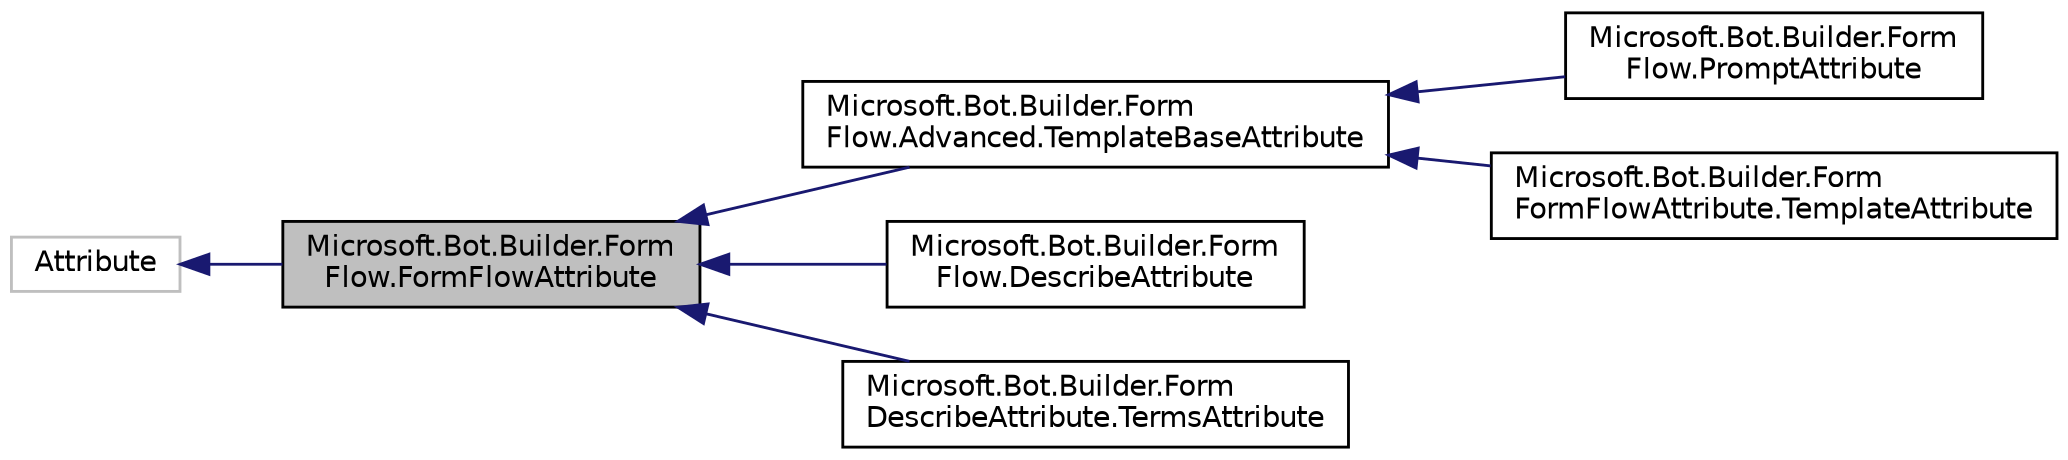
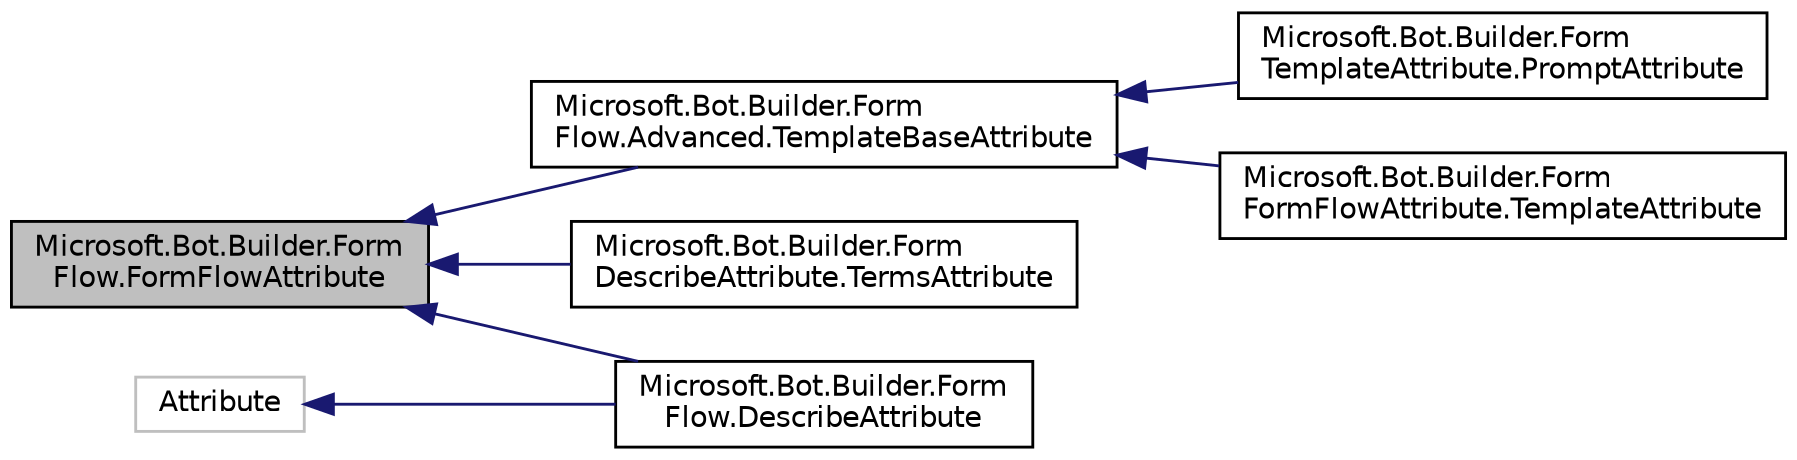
(1774, 56) -> (1503, 56)
(246, 264) -> (475, 404)
